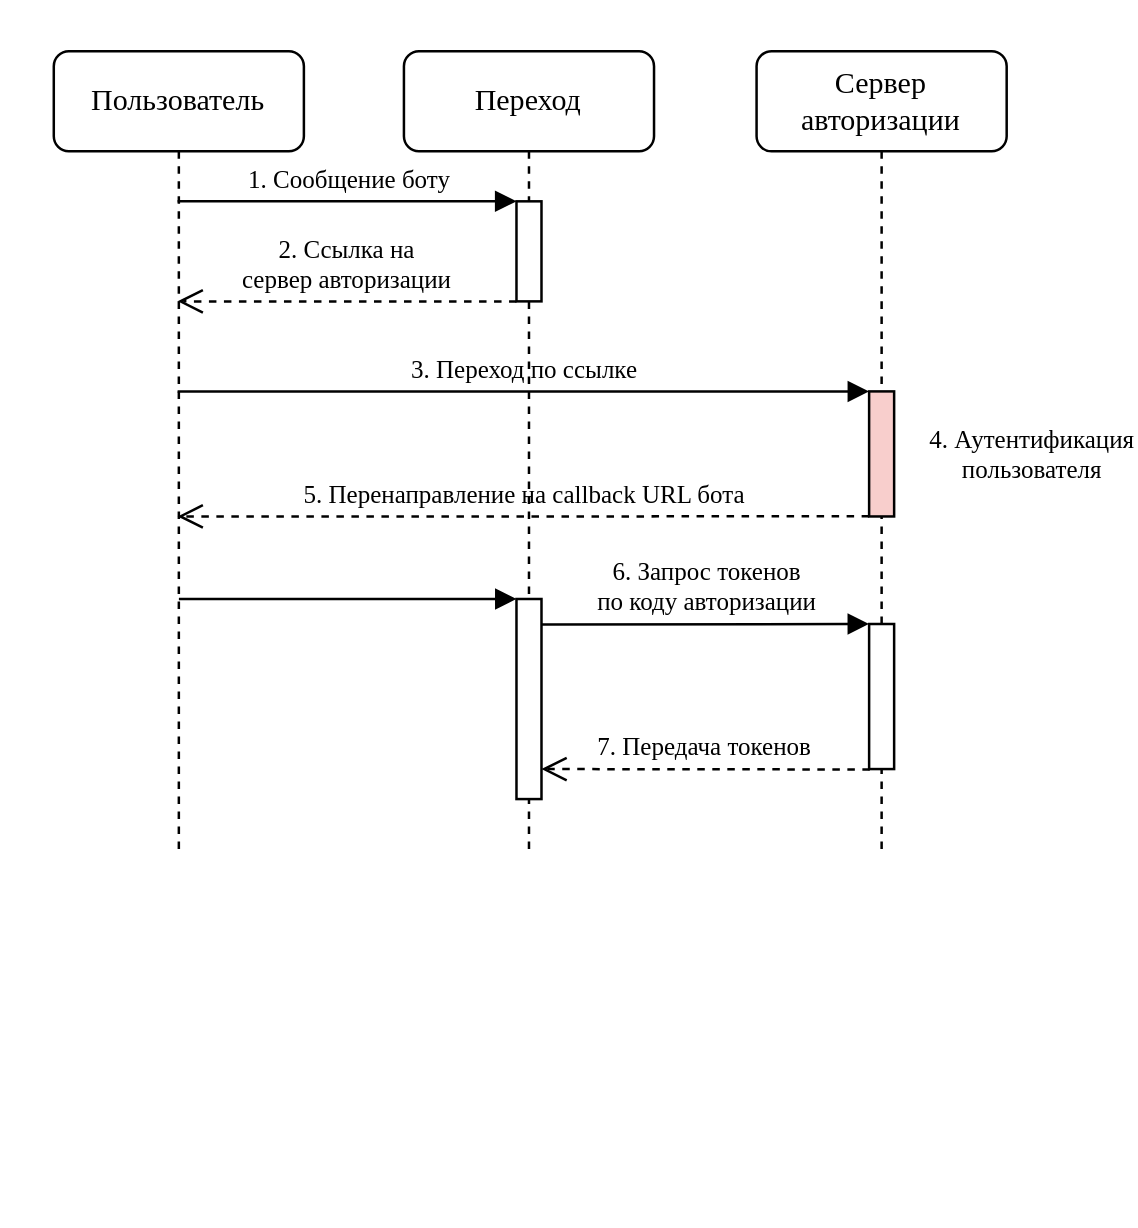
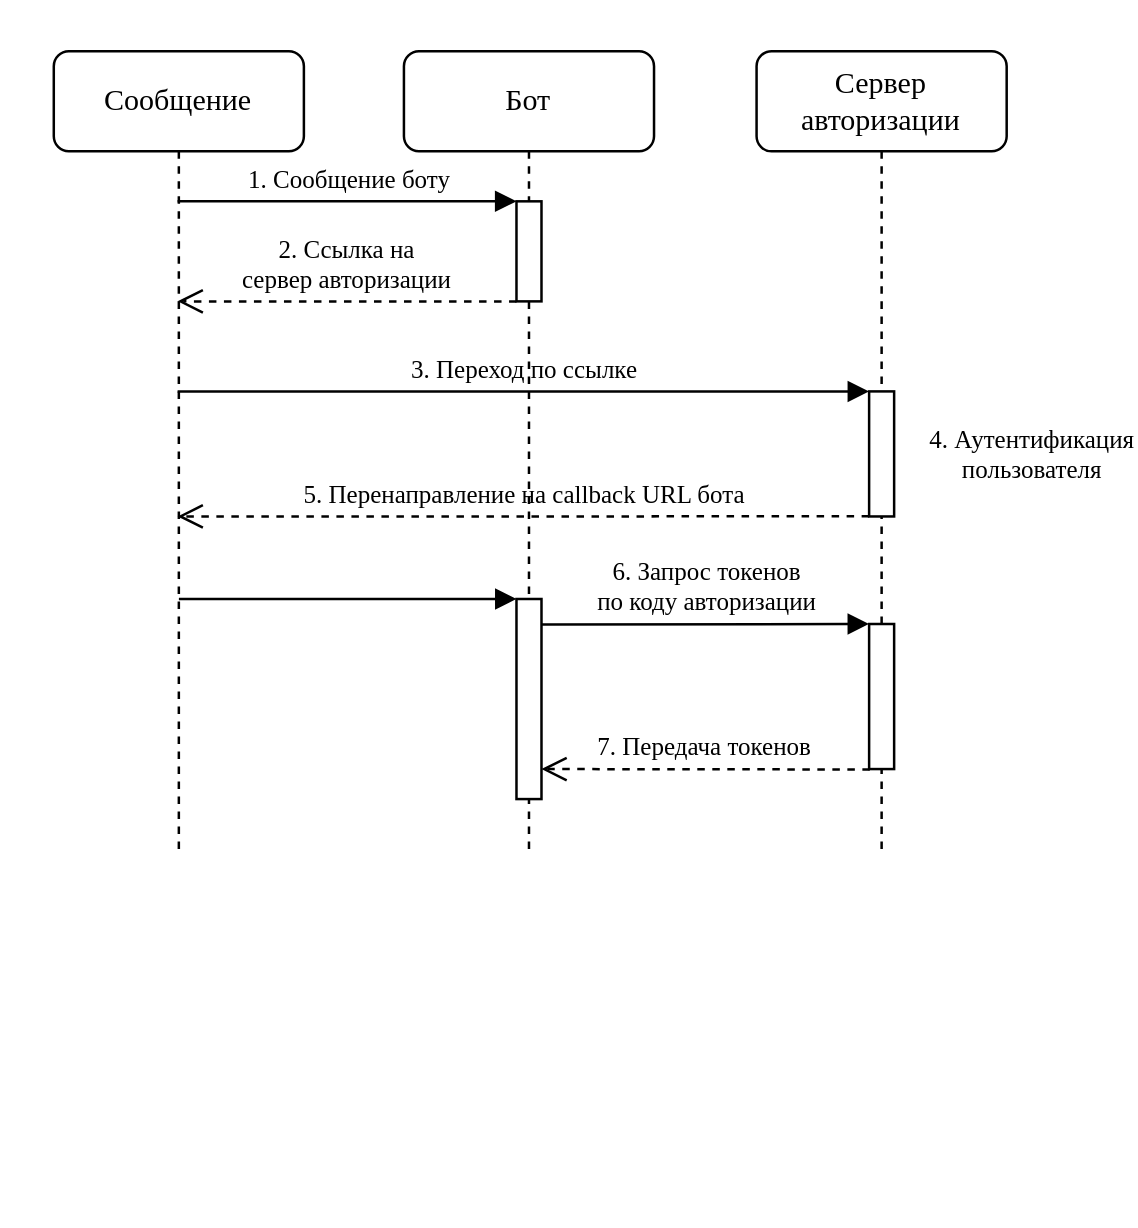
(179, 101) -> (179, 101)
(529, 101) -> (529, 101)
(881, 454) -> (881, 454)
